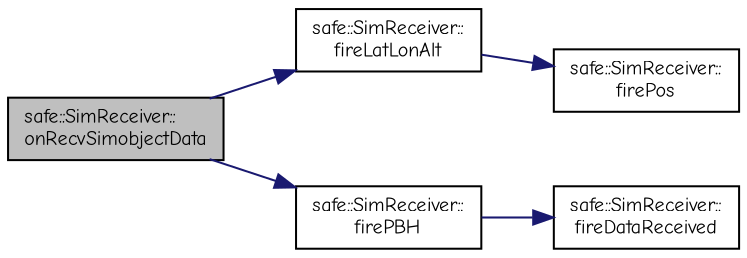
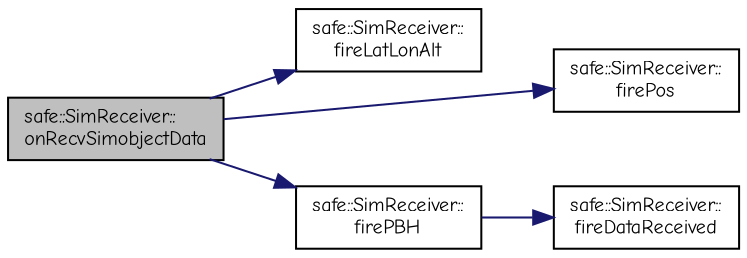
(507, 59) -> (378, 105)
